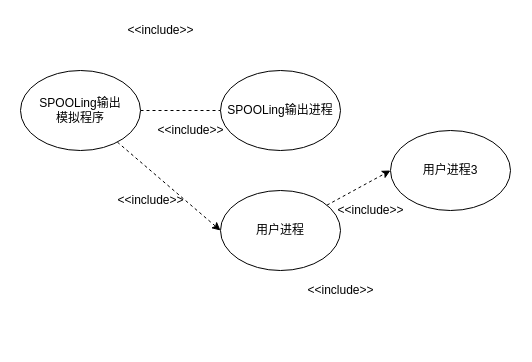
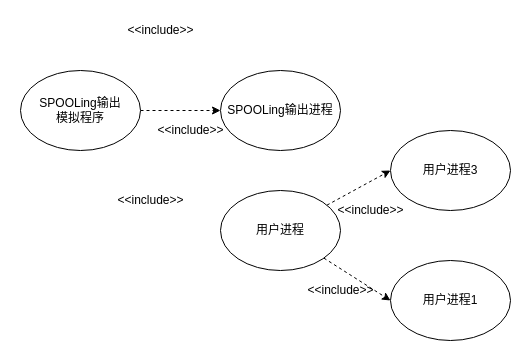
(215, 111) -> (212, 111)
(166, 184) -> none
none -> (355, 278)
none -> (451, 301)
